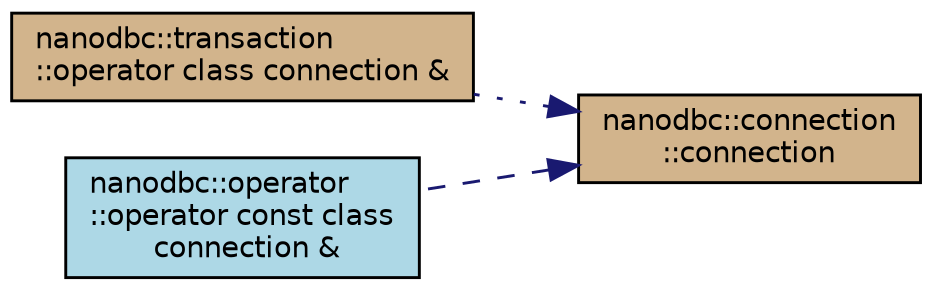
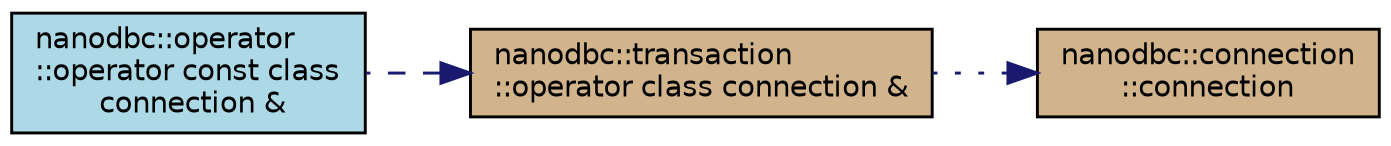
(485, 180) -> (403, 73)
